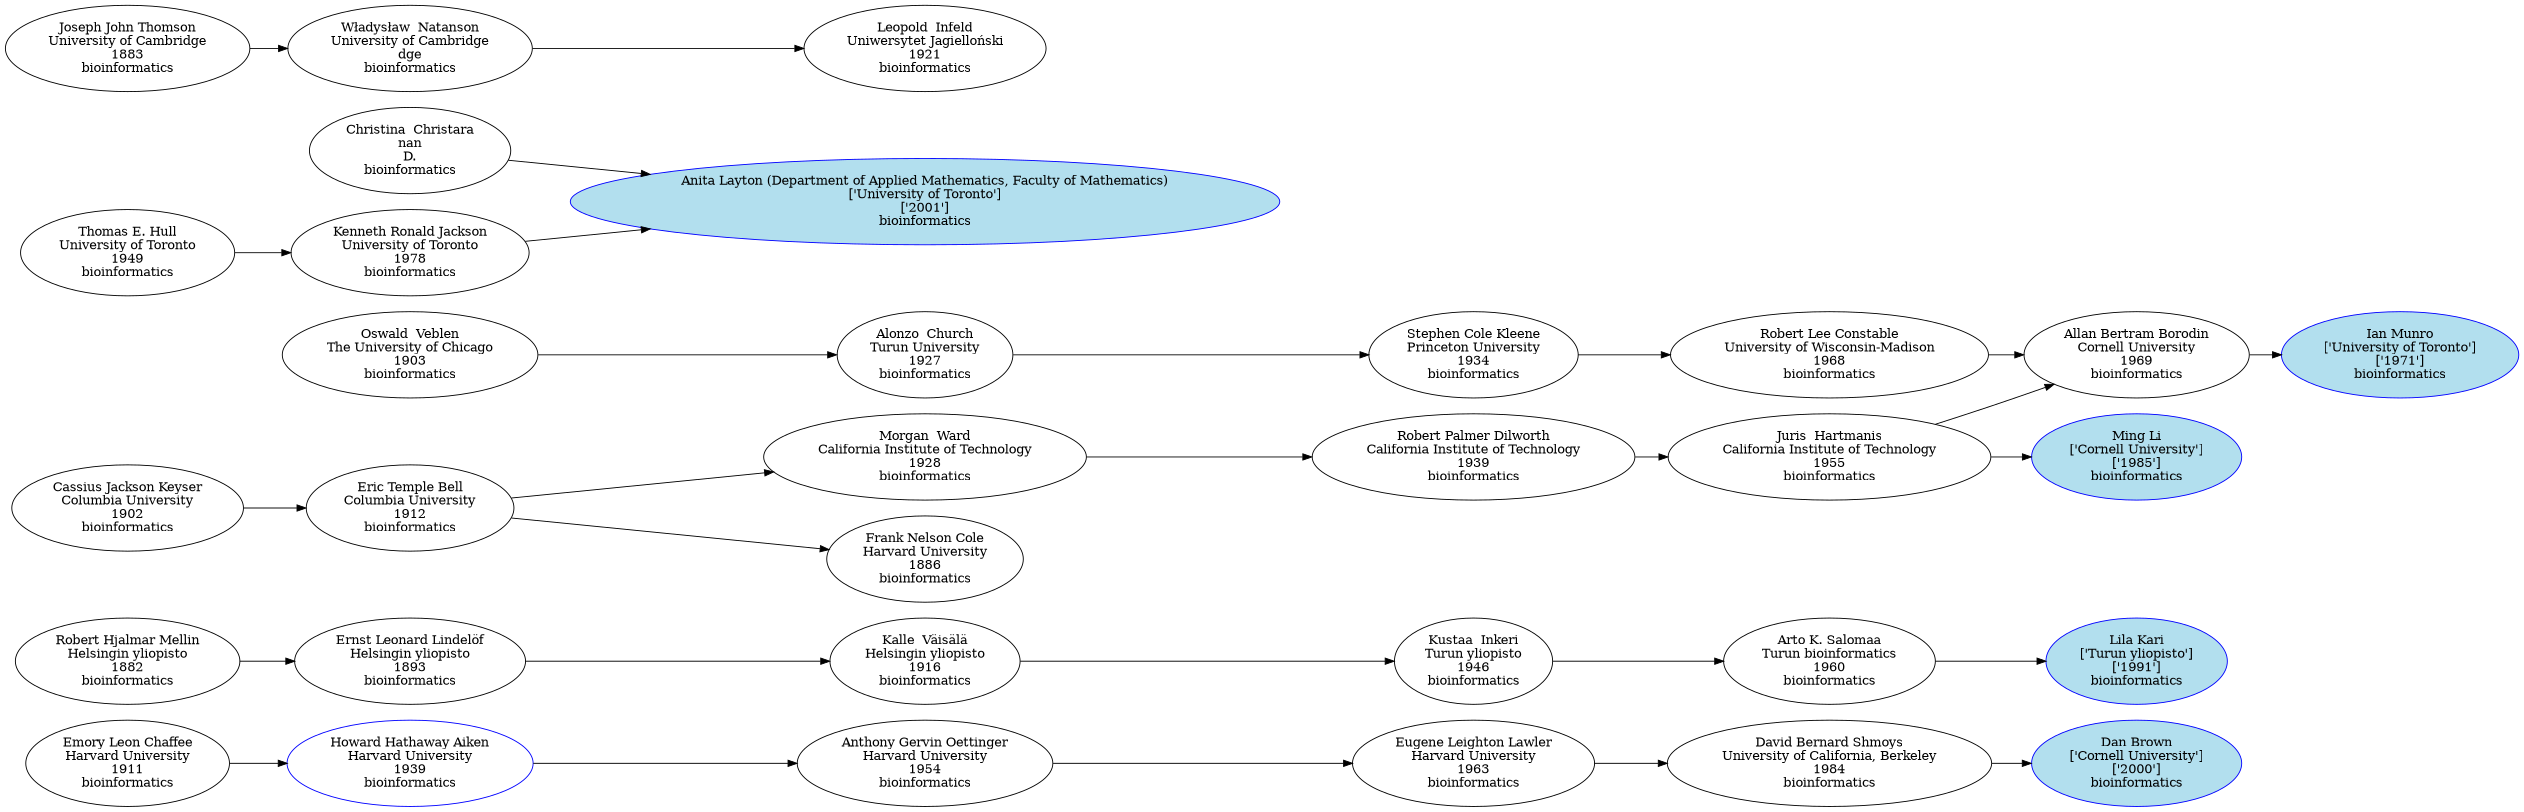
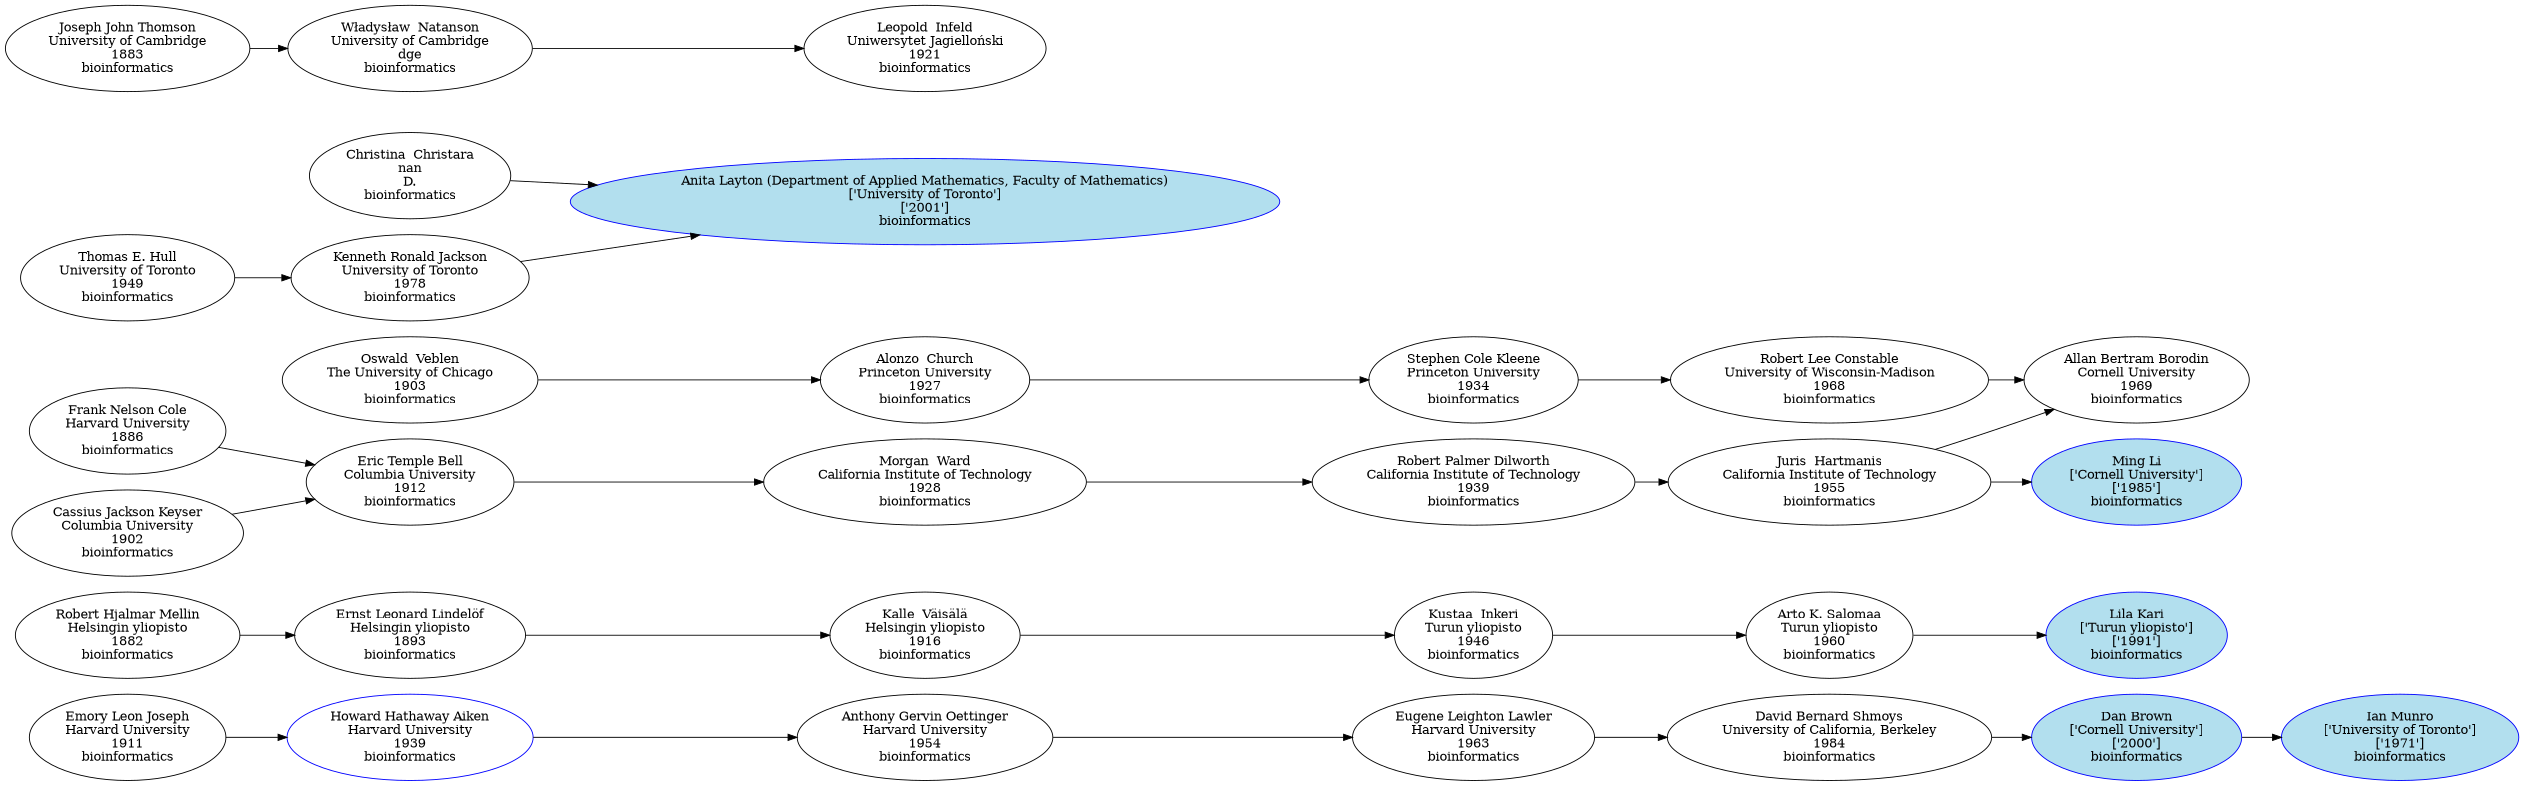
(925, 355) -> (925, 380)
(2261, 355) -> (2257, 737)
(666, 533) -> (262, 455)
(1829, 661) -> (1829, 635)
(128, 763) -> (128, 737)
